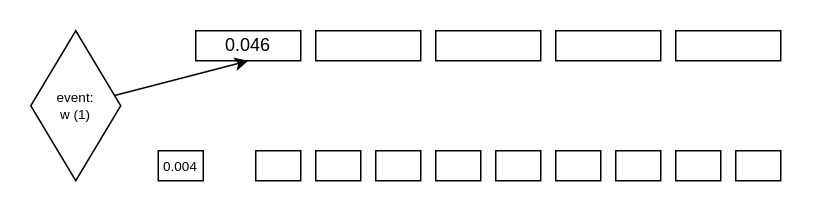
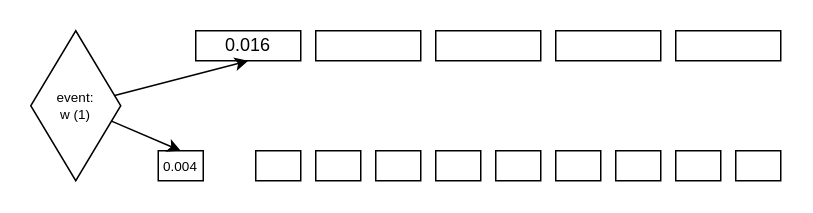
(248, 46) -> (248, 46)
none -> (141, 134)
